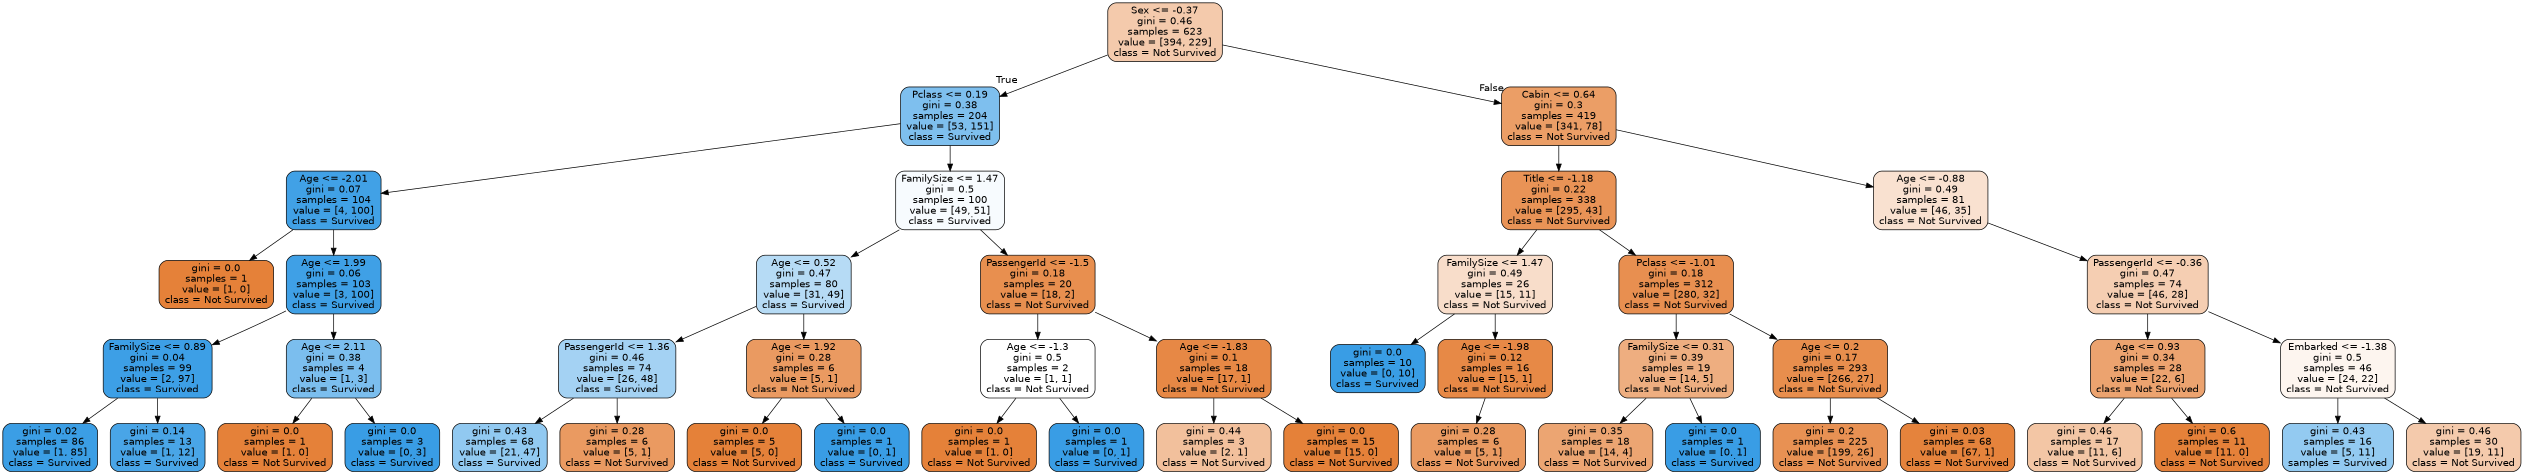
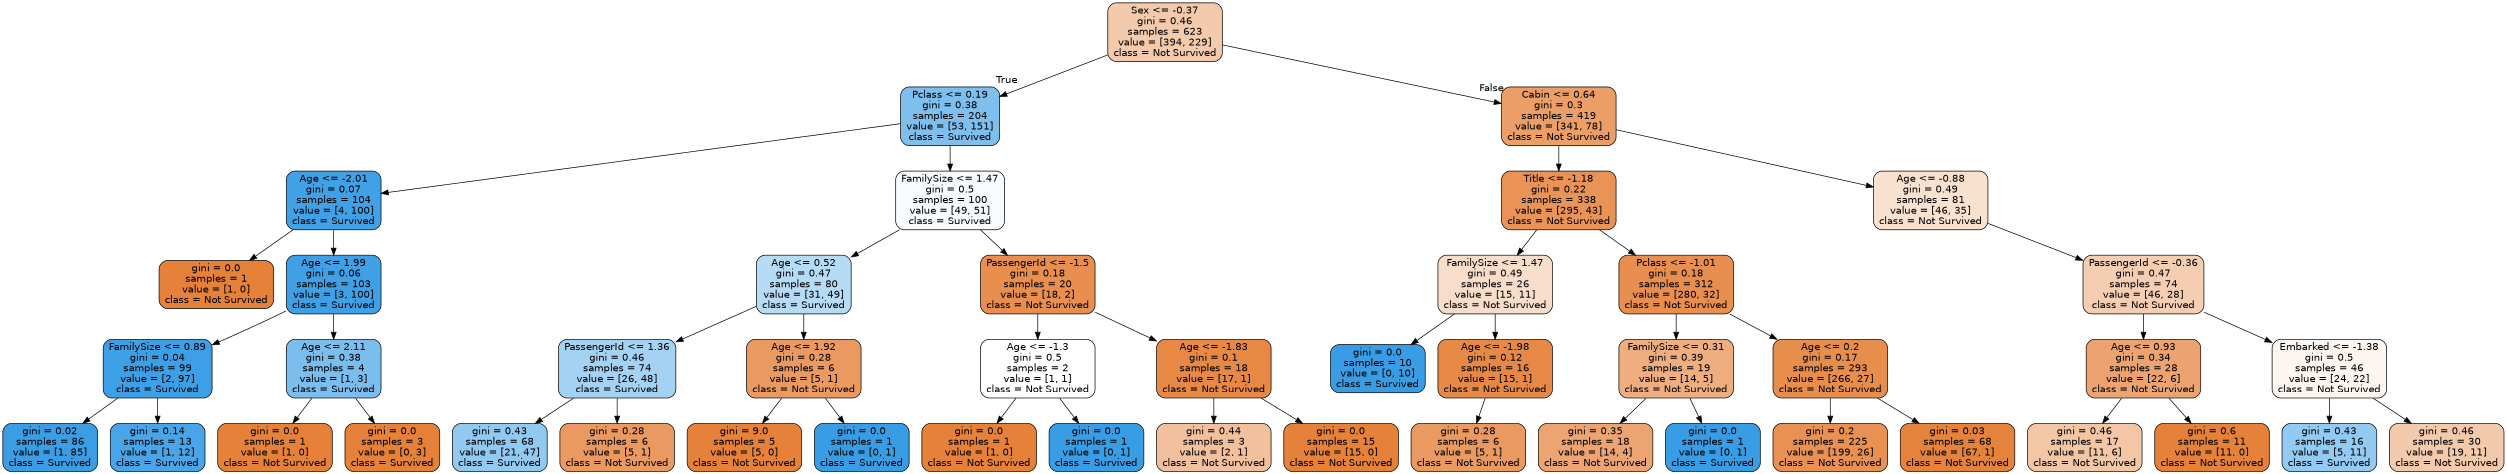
(392, 447) -> (392, 447)
(744, 447) -> (744, 447)
(2338, 447) -> (2329, 447)
